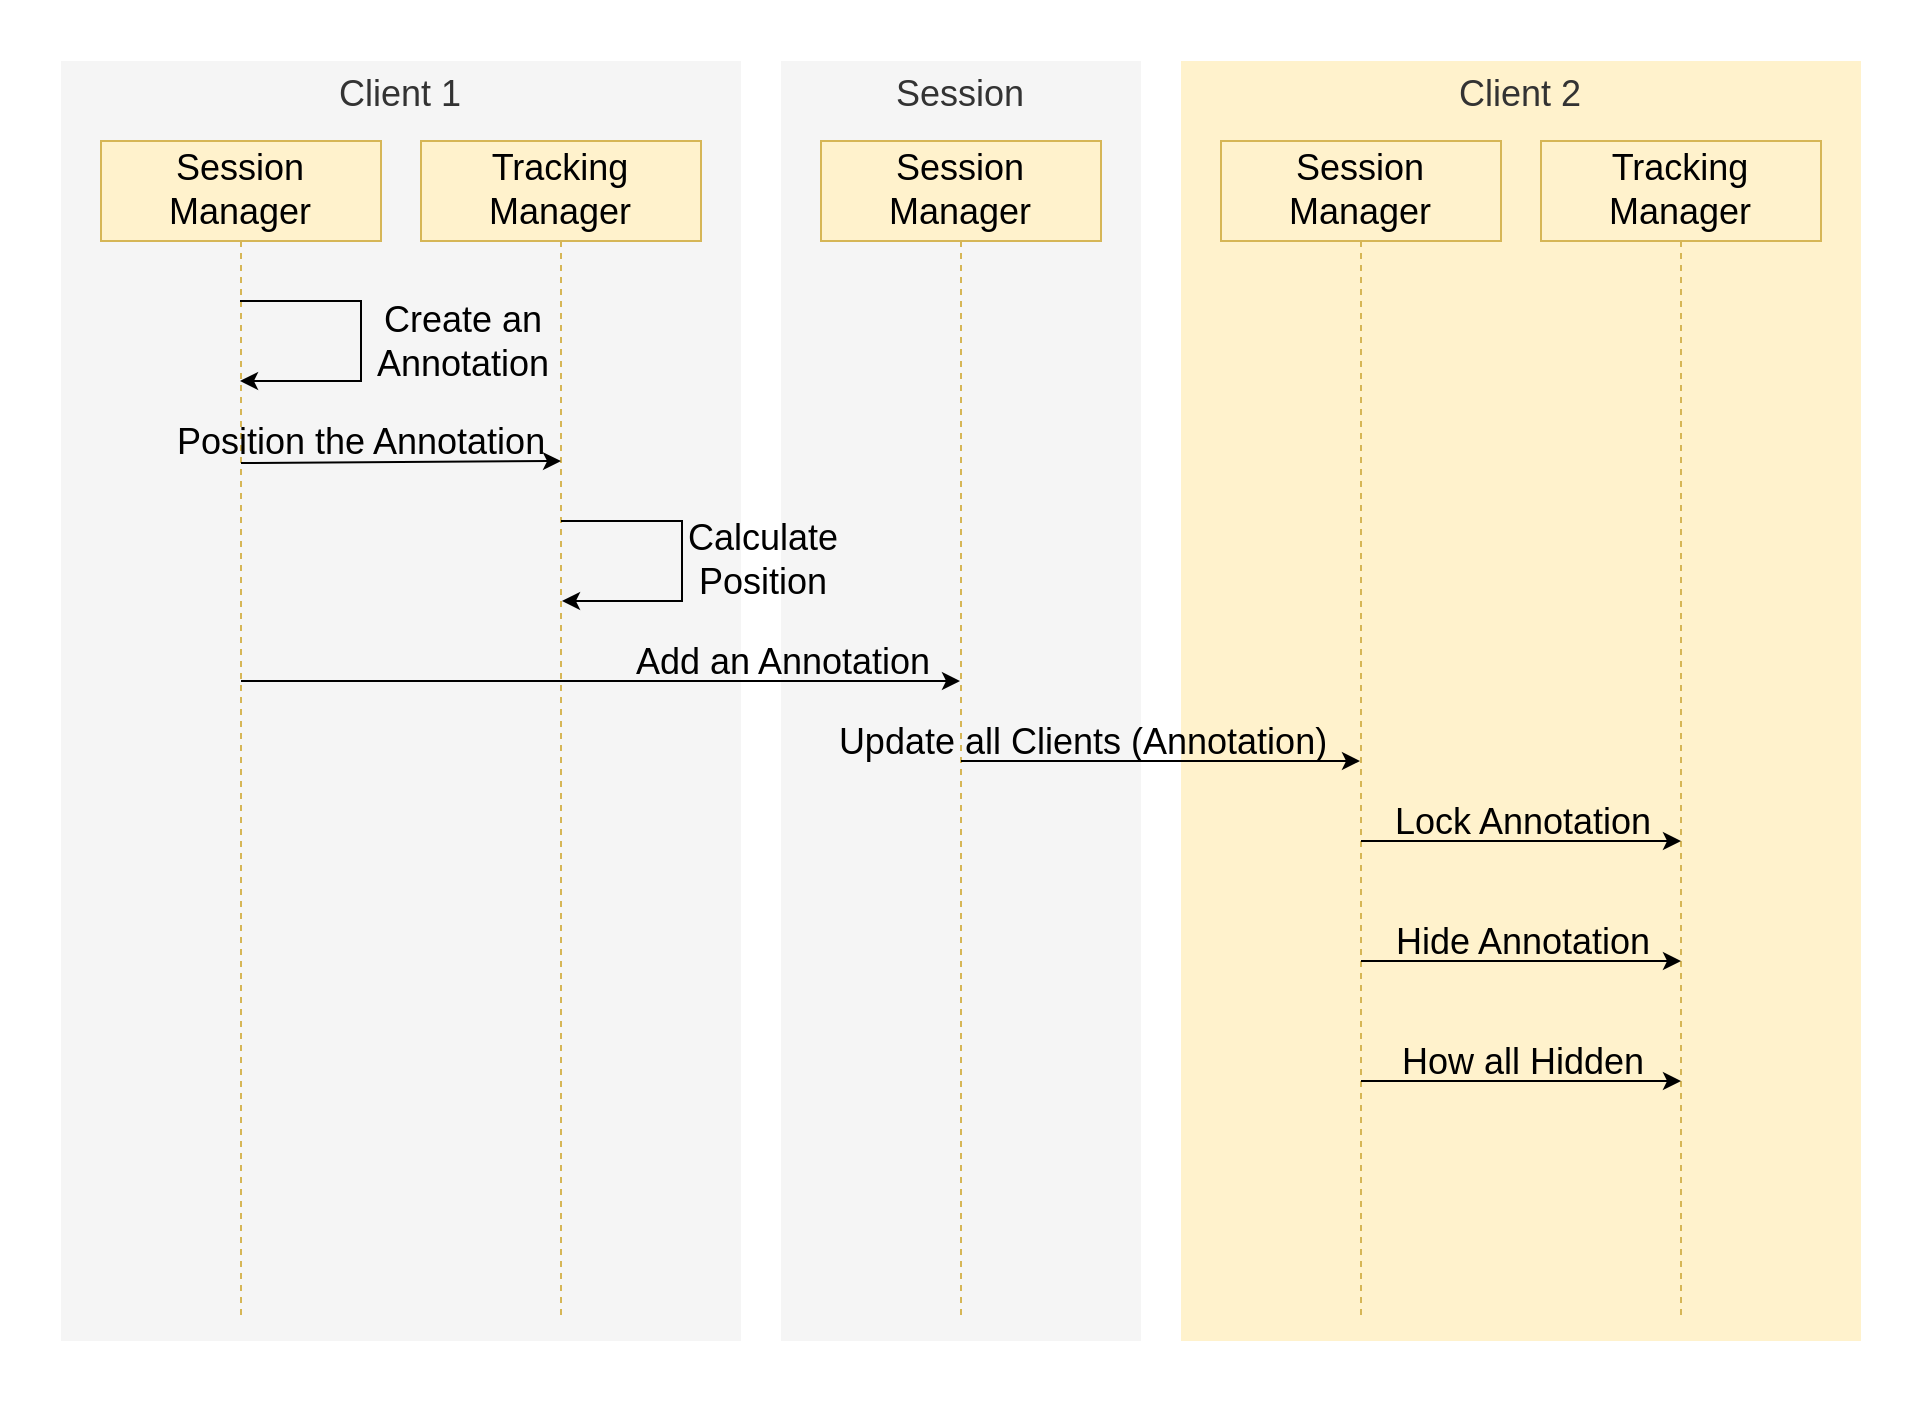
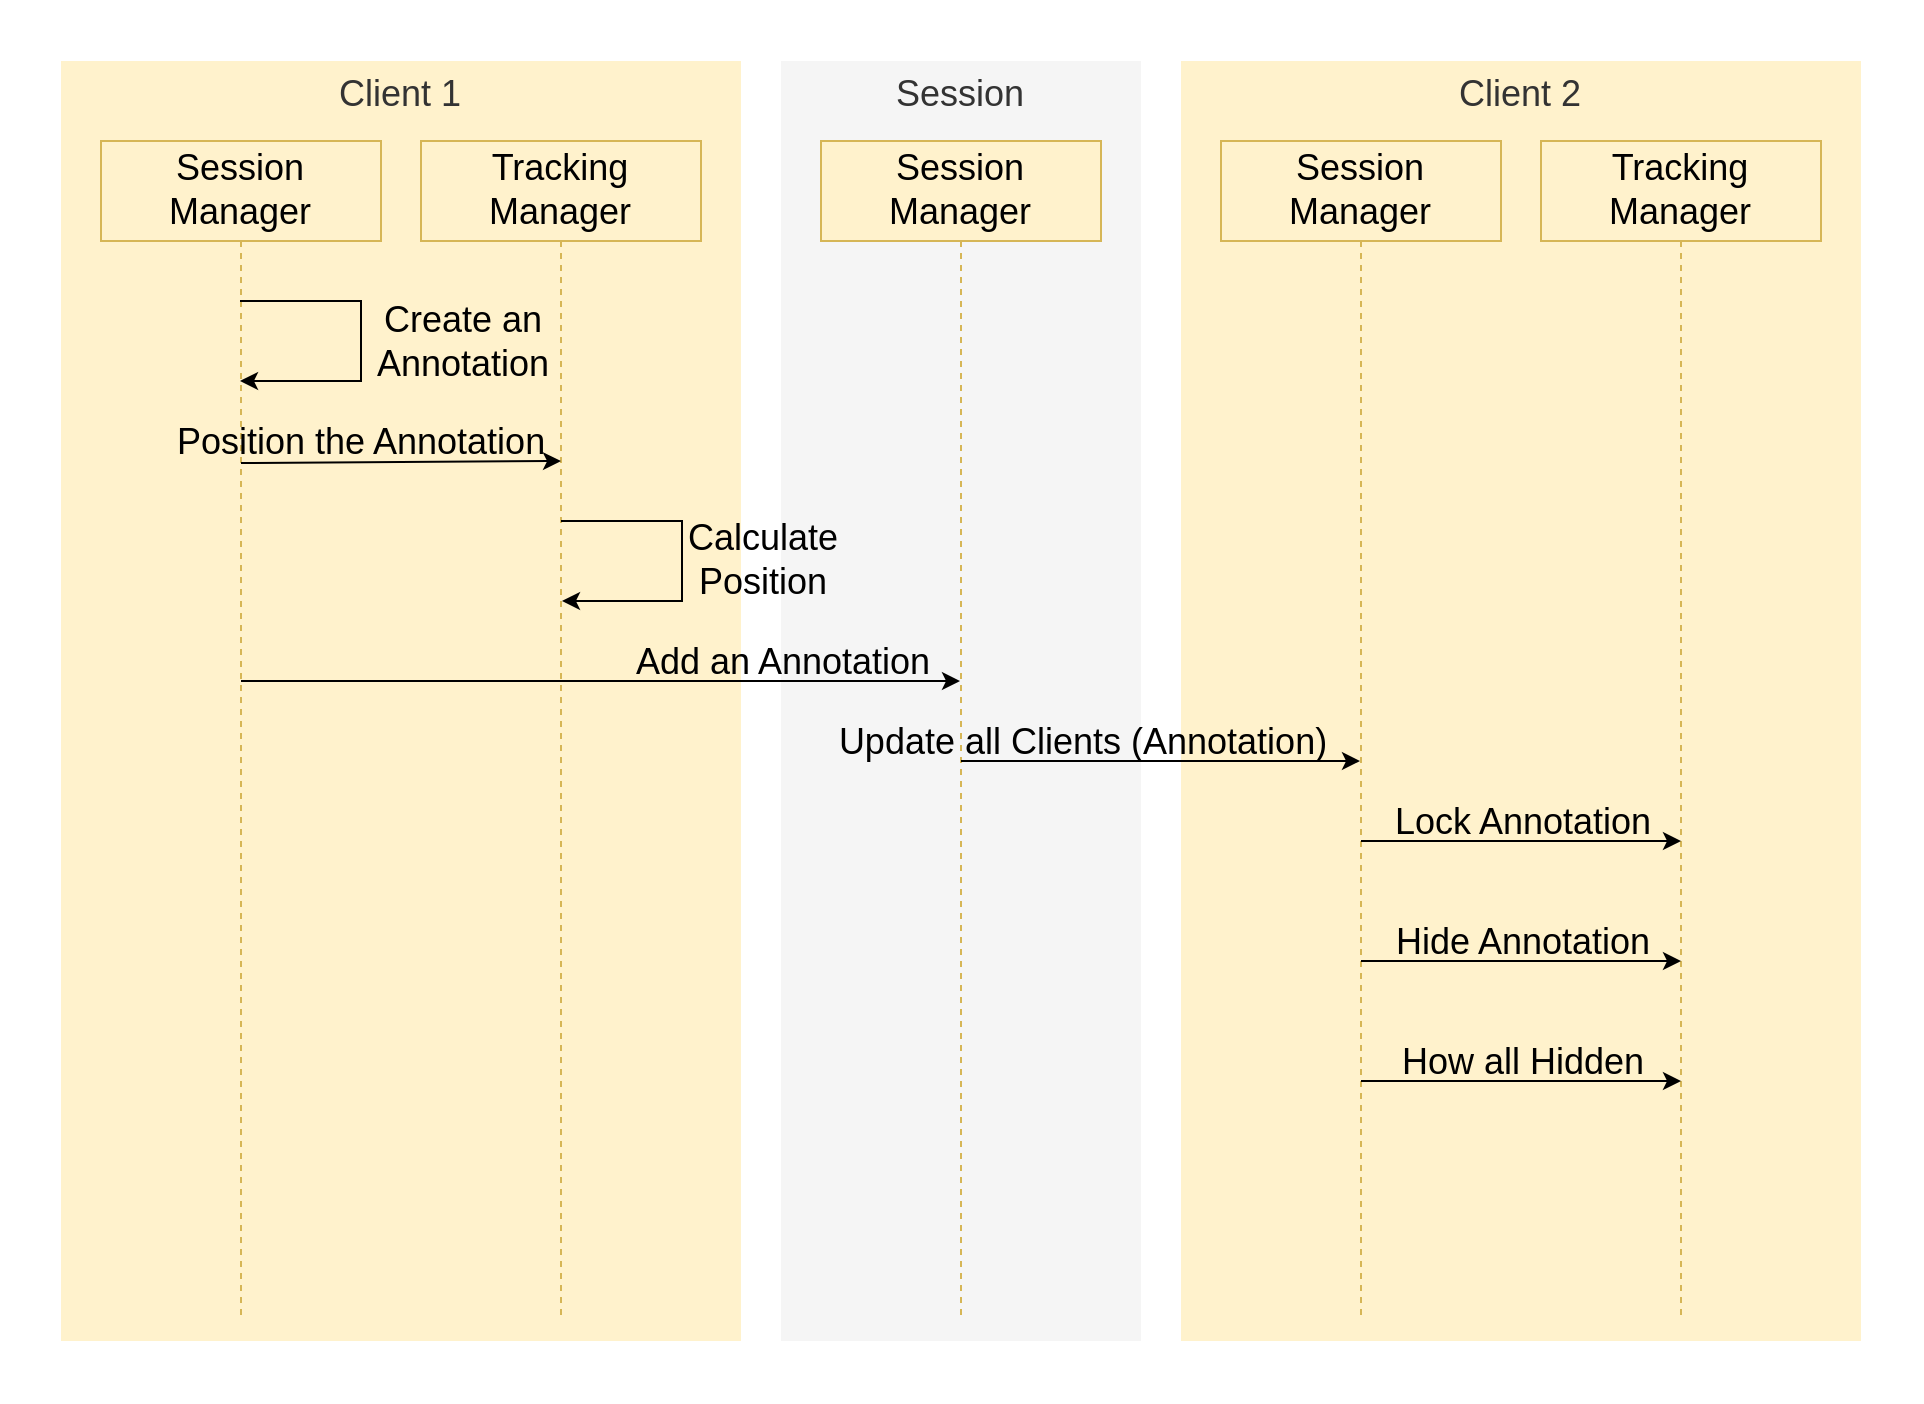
(401, 701) -> (401, 701)
